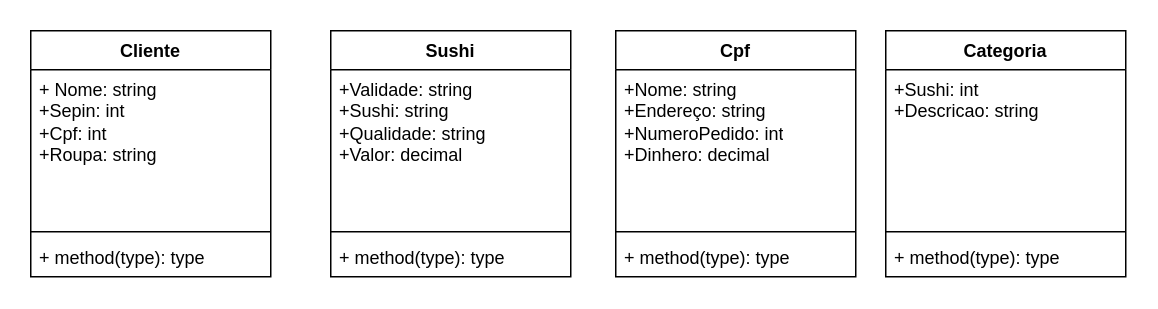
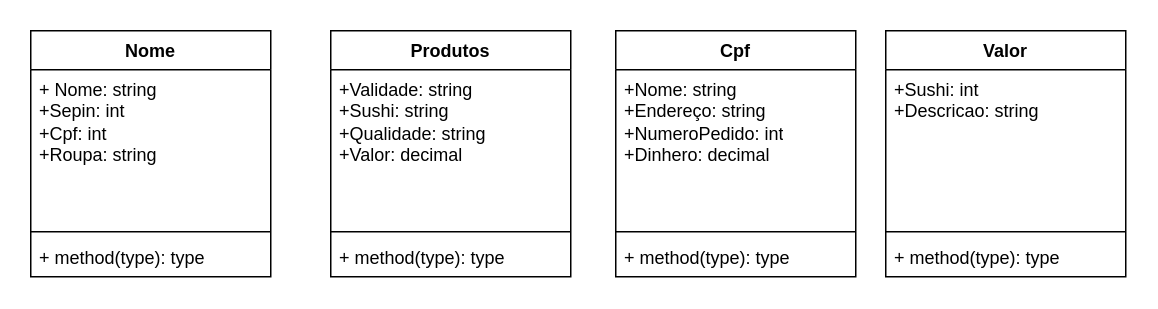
(151, 52) -> (151, 52)
(451, 52) -> (451, 52)
(1006, 52) -> (1006, 52)
